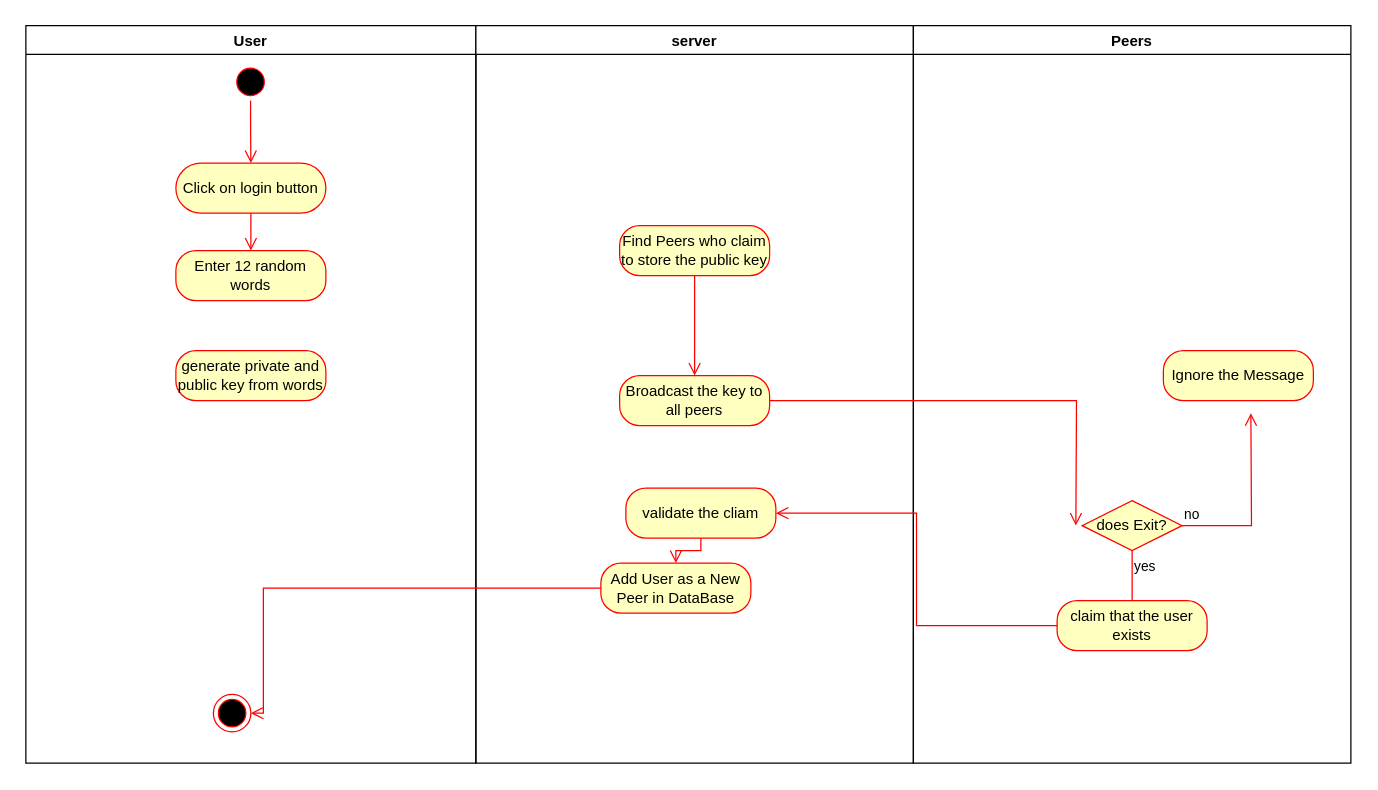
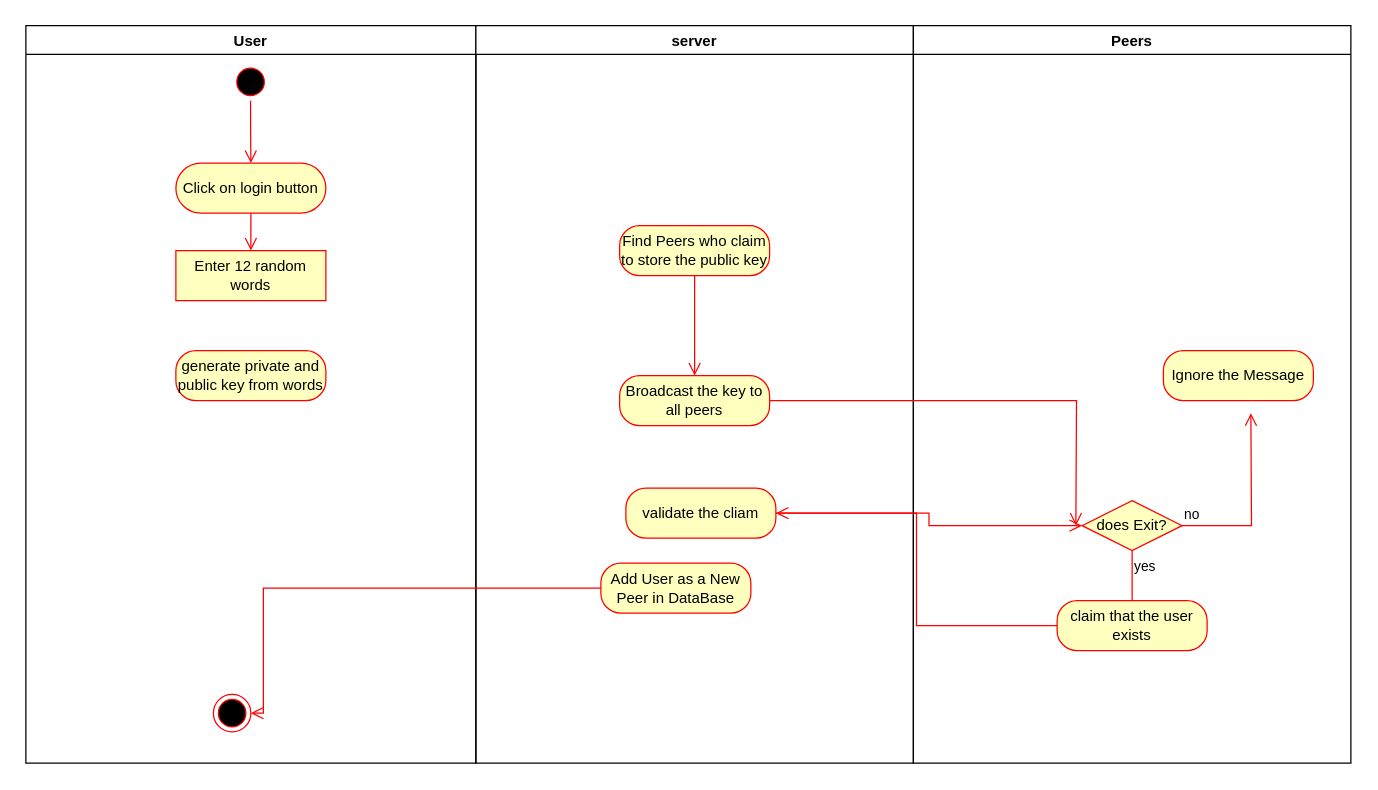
(251, 276) -> (251, 276)
(690, 551) -> (992, 526)
